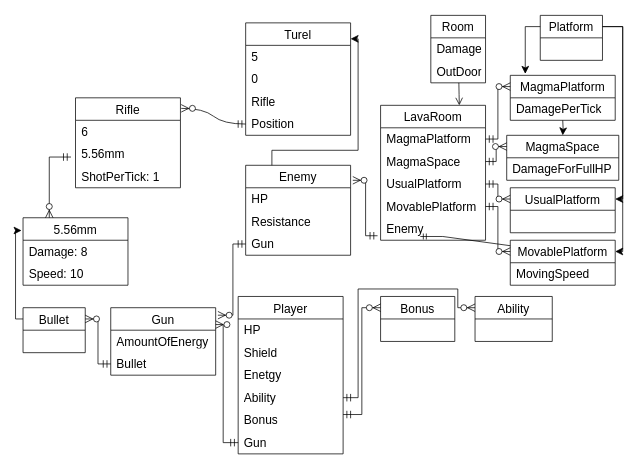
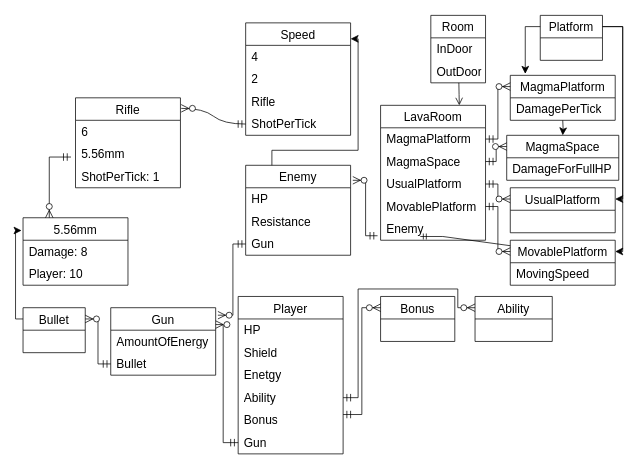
(298, 35) -> (298, 35)
(457, 49) -> (457, 49)
(255, 57) -> (255, 57)
(255, 79) -> (255, 79)
(275, 124) -> (287, 124)
(56, 274) -> (58, 274)
